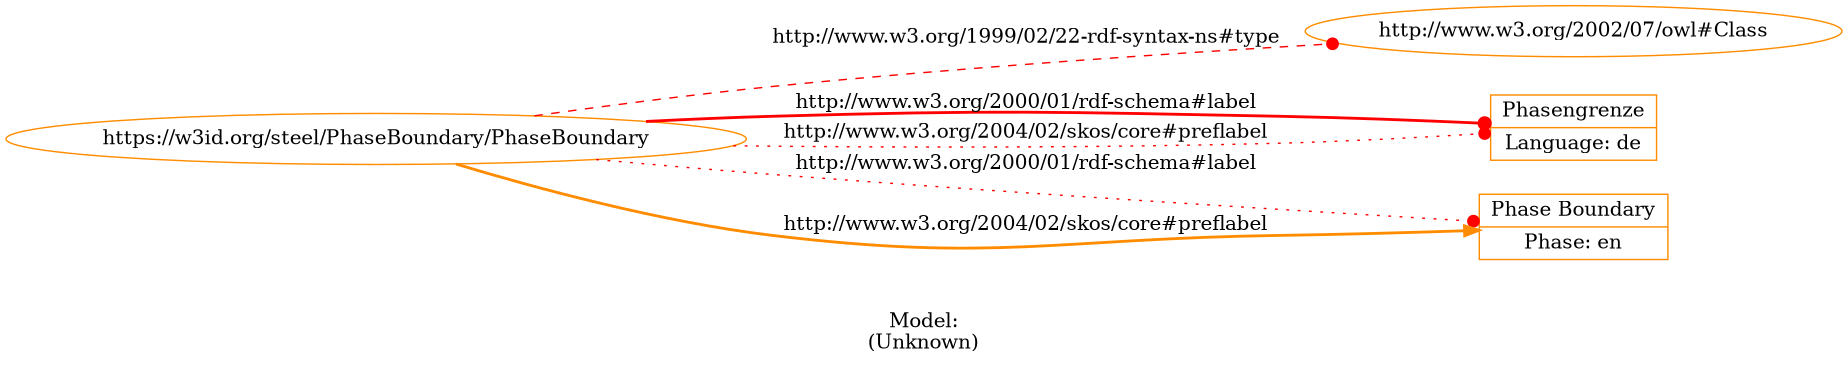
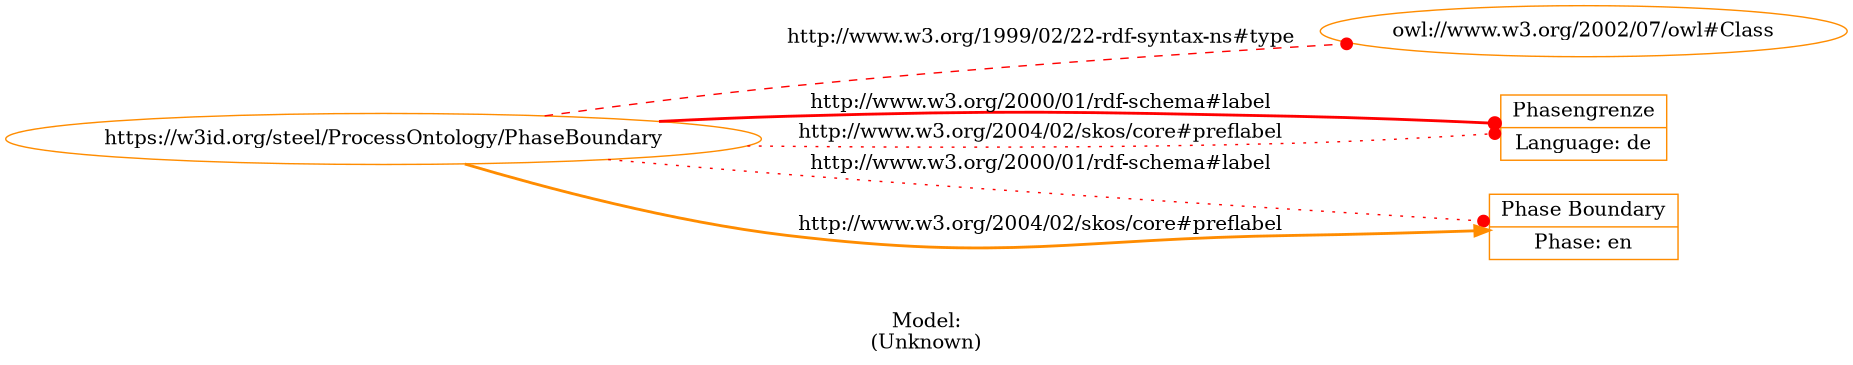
(1574, 31) -> (1584, 31)
(376, 139) -> (384, 139)
